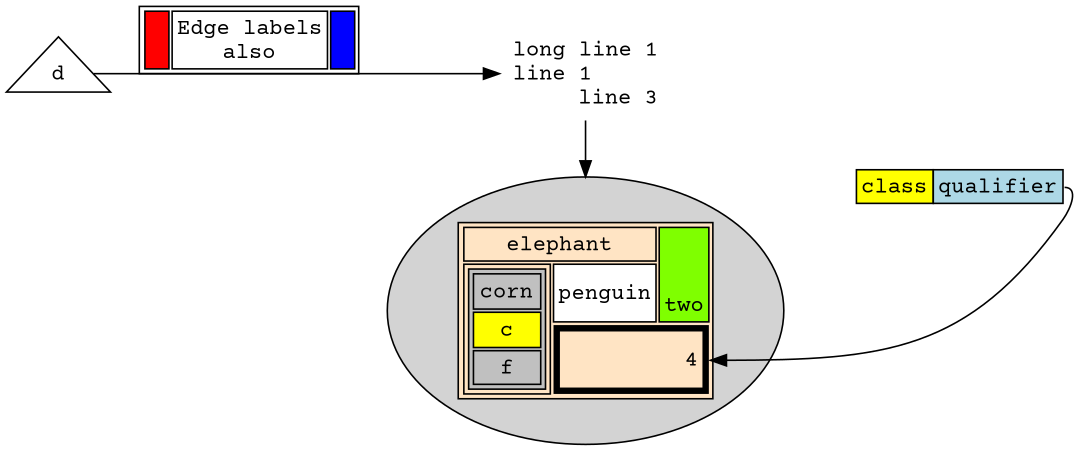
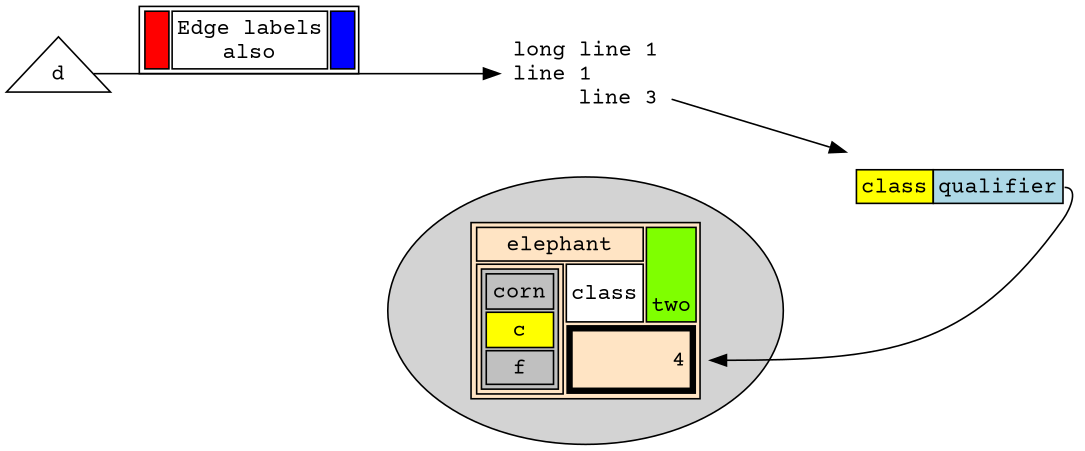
(586, 141) -> (751, 123)
(605, 292) -> (605, 292)
